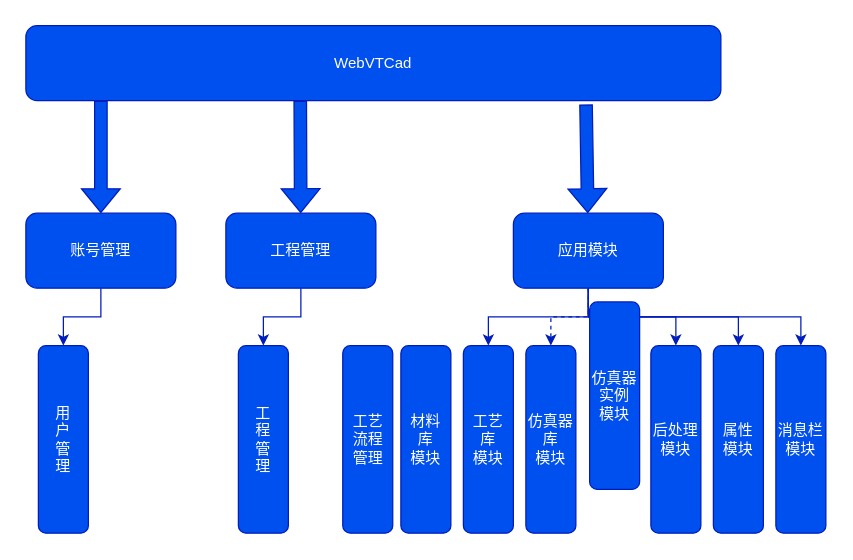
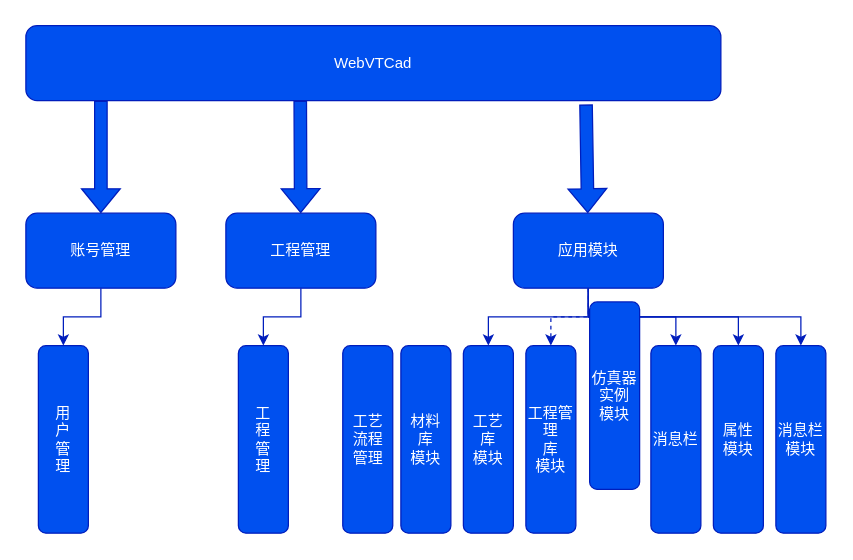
(551, 439) -> (551, 439)
(676, 439) -> (676, 439)
